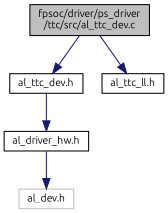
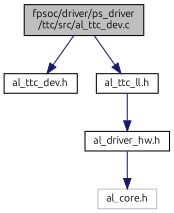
(46, 107) -> (127, 107)
(46, 199) -> (127, 199)
